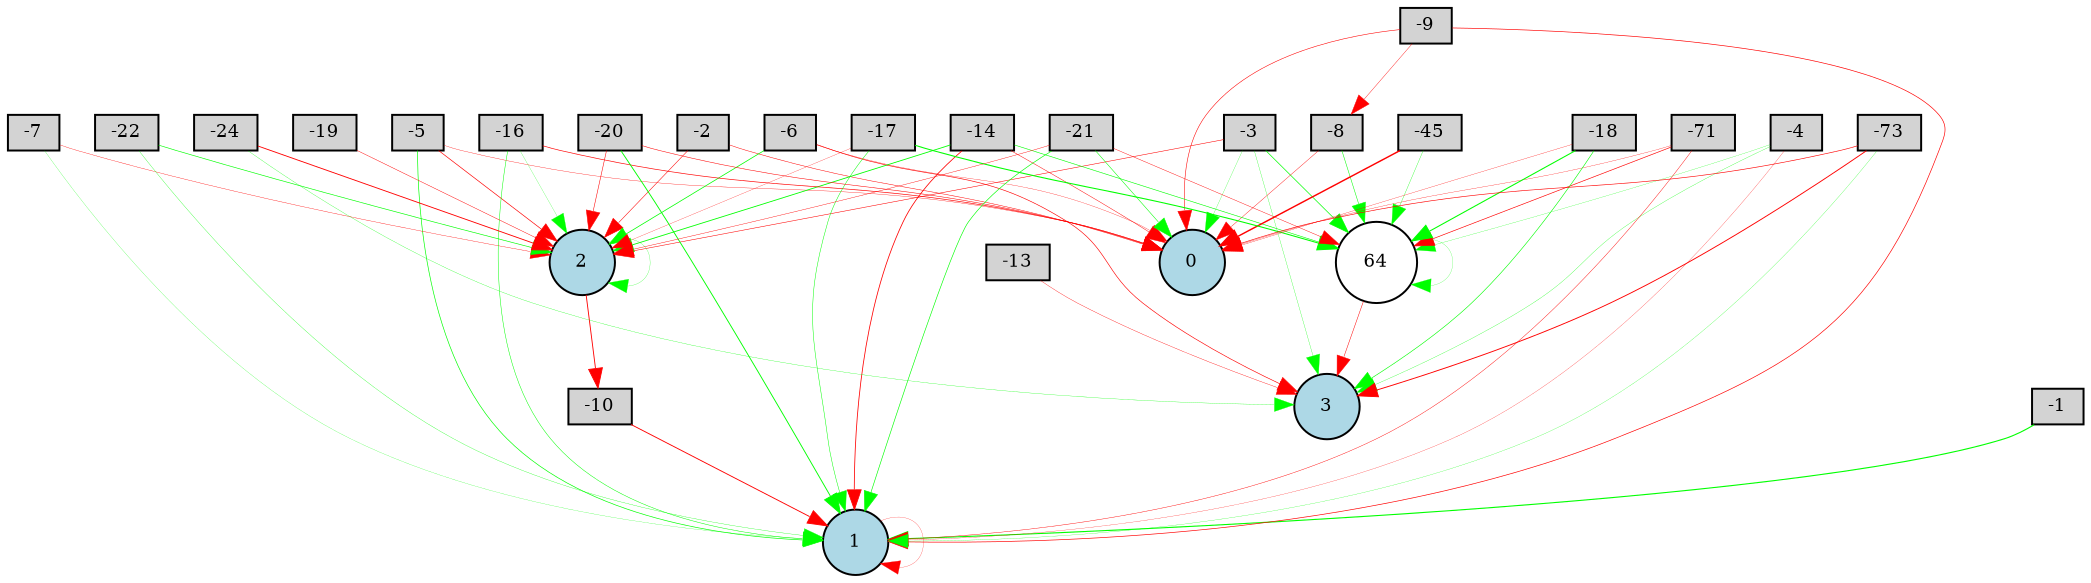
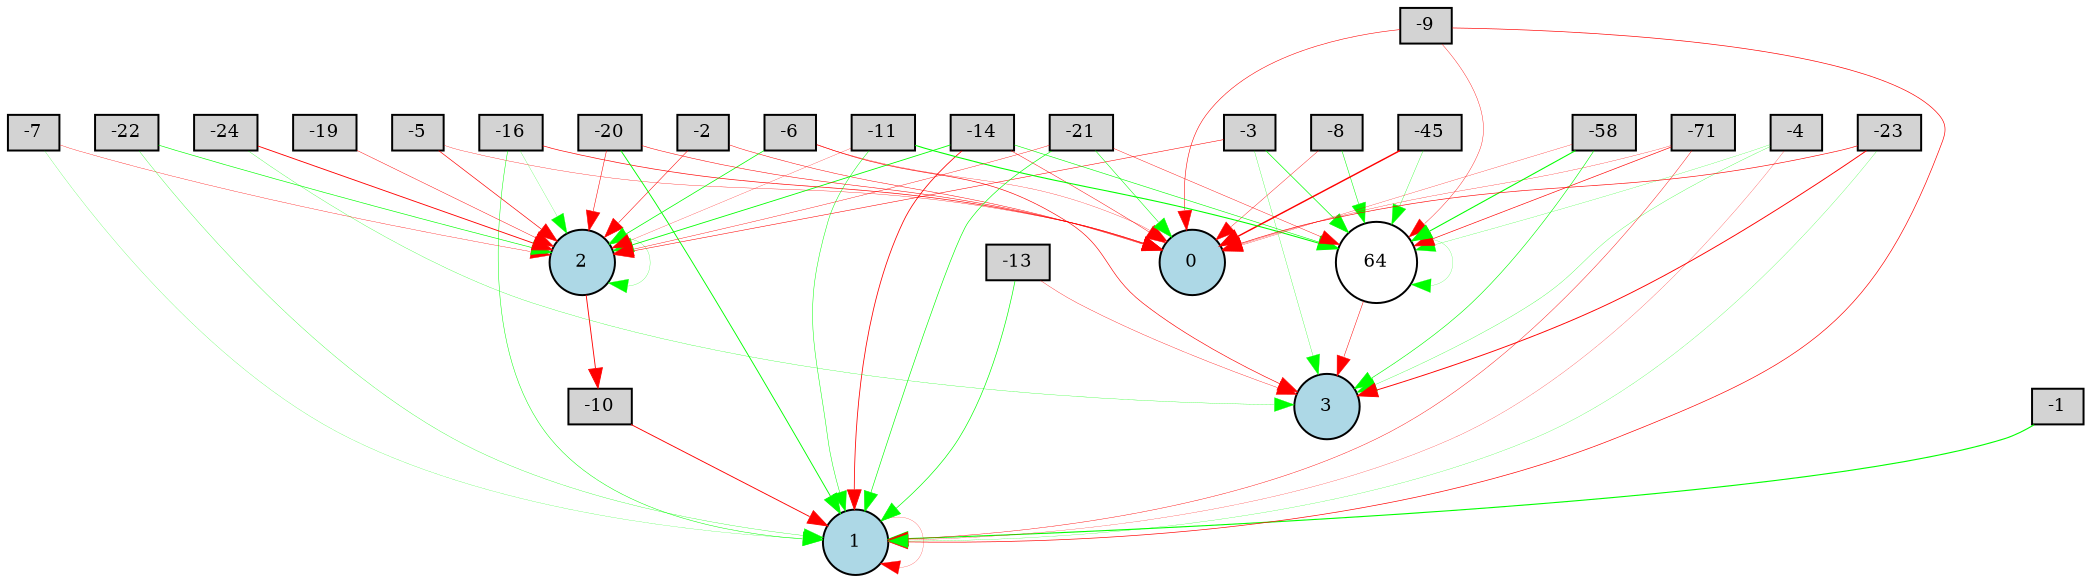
(1388, 71) -> (1483, 138)
(883, 133) -> (883, 133)
(1604, 133) -> (1604, 133)
(1889, 133) -> (1889, 133)
(1228, 182) -> none
(511, 442) -> (976, 406)
